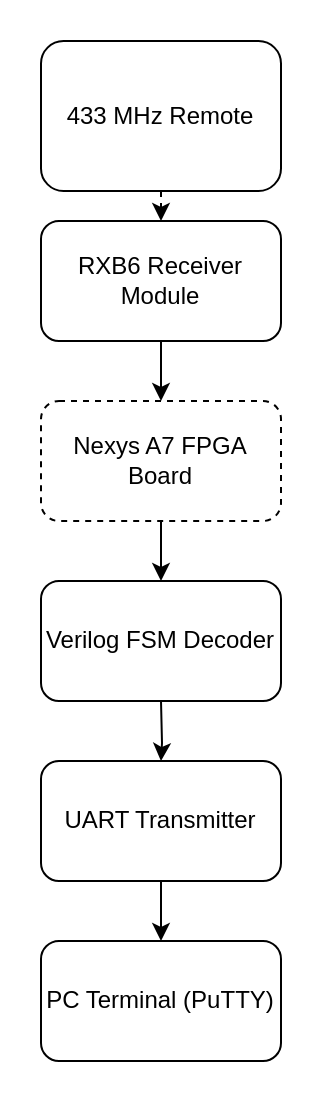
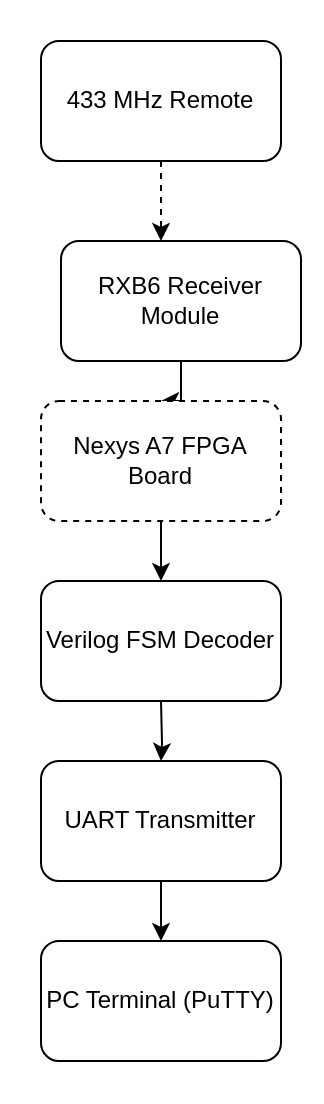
(161, 116) -> (161, 101)
(161, 281) -> (181, 301)
